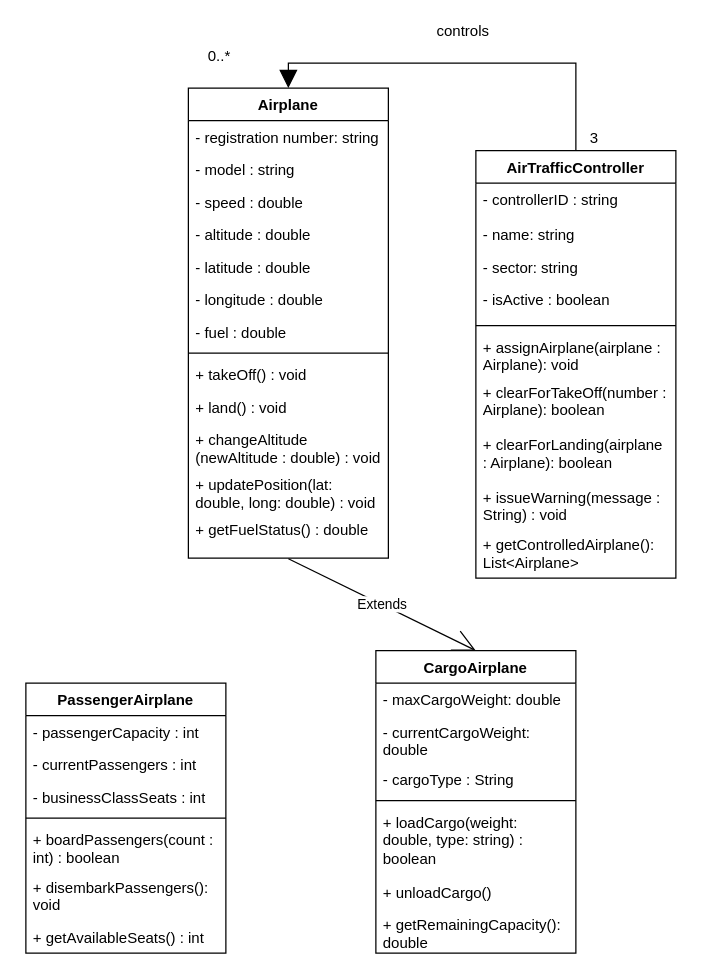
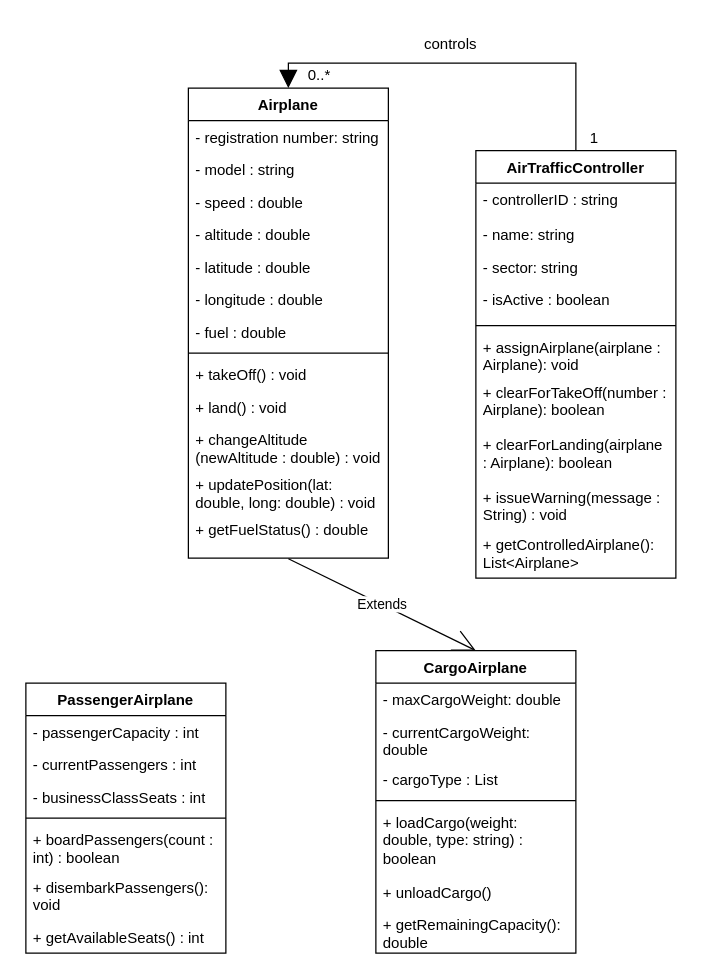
(463, 32) -> (451, 44)
(219, 57) -> (319, 76)
(594, 138) -> (594, 138)
(457, 781) -> (449, 781)
